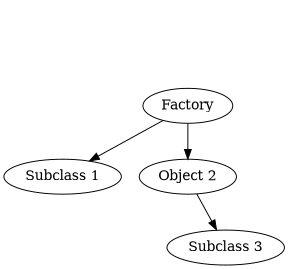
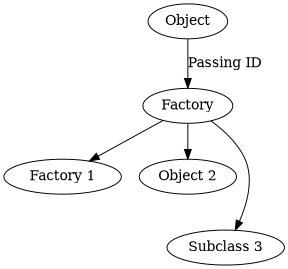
none -> (188, 21)
(63, 177) -> (63, 177)
(204, 208) -> (247, 165)
